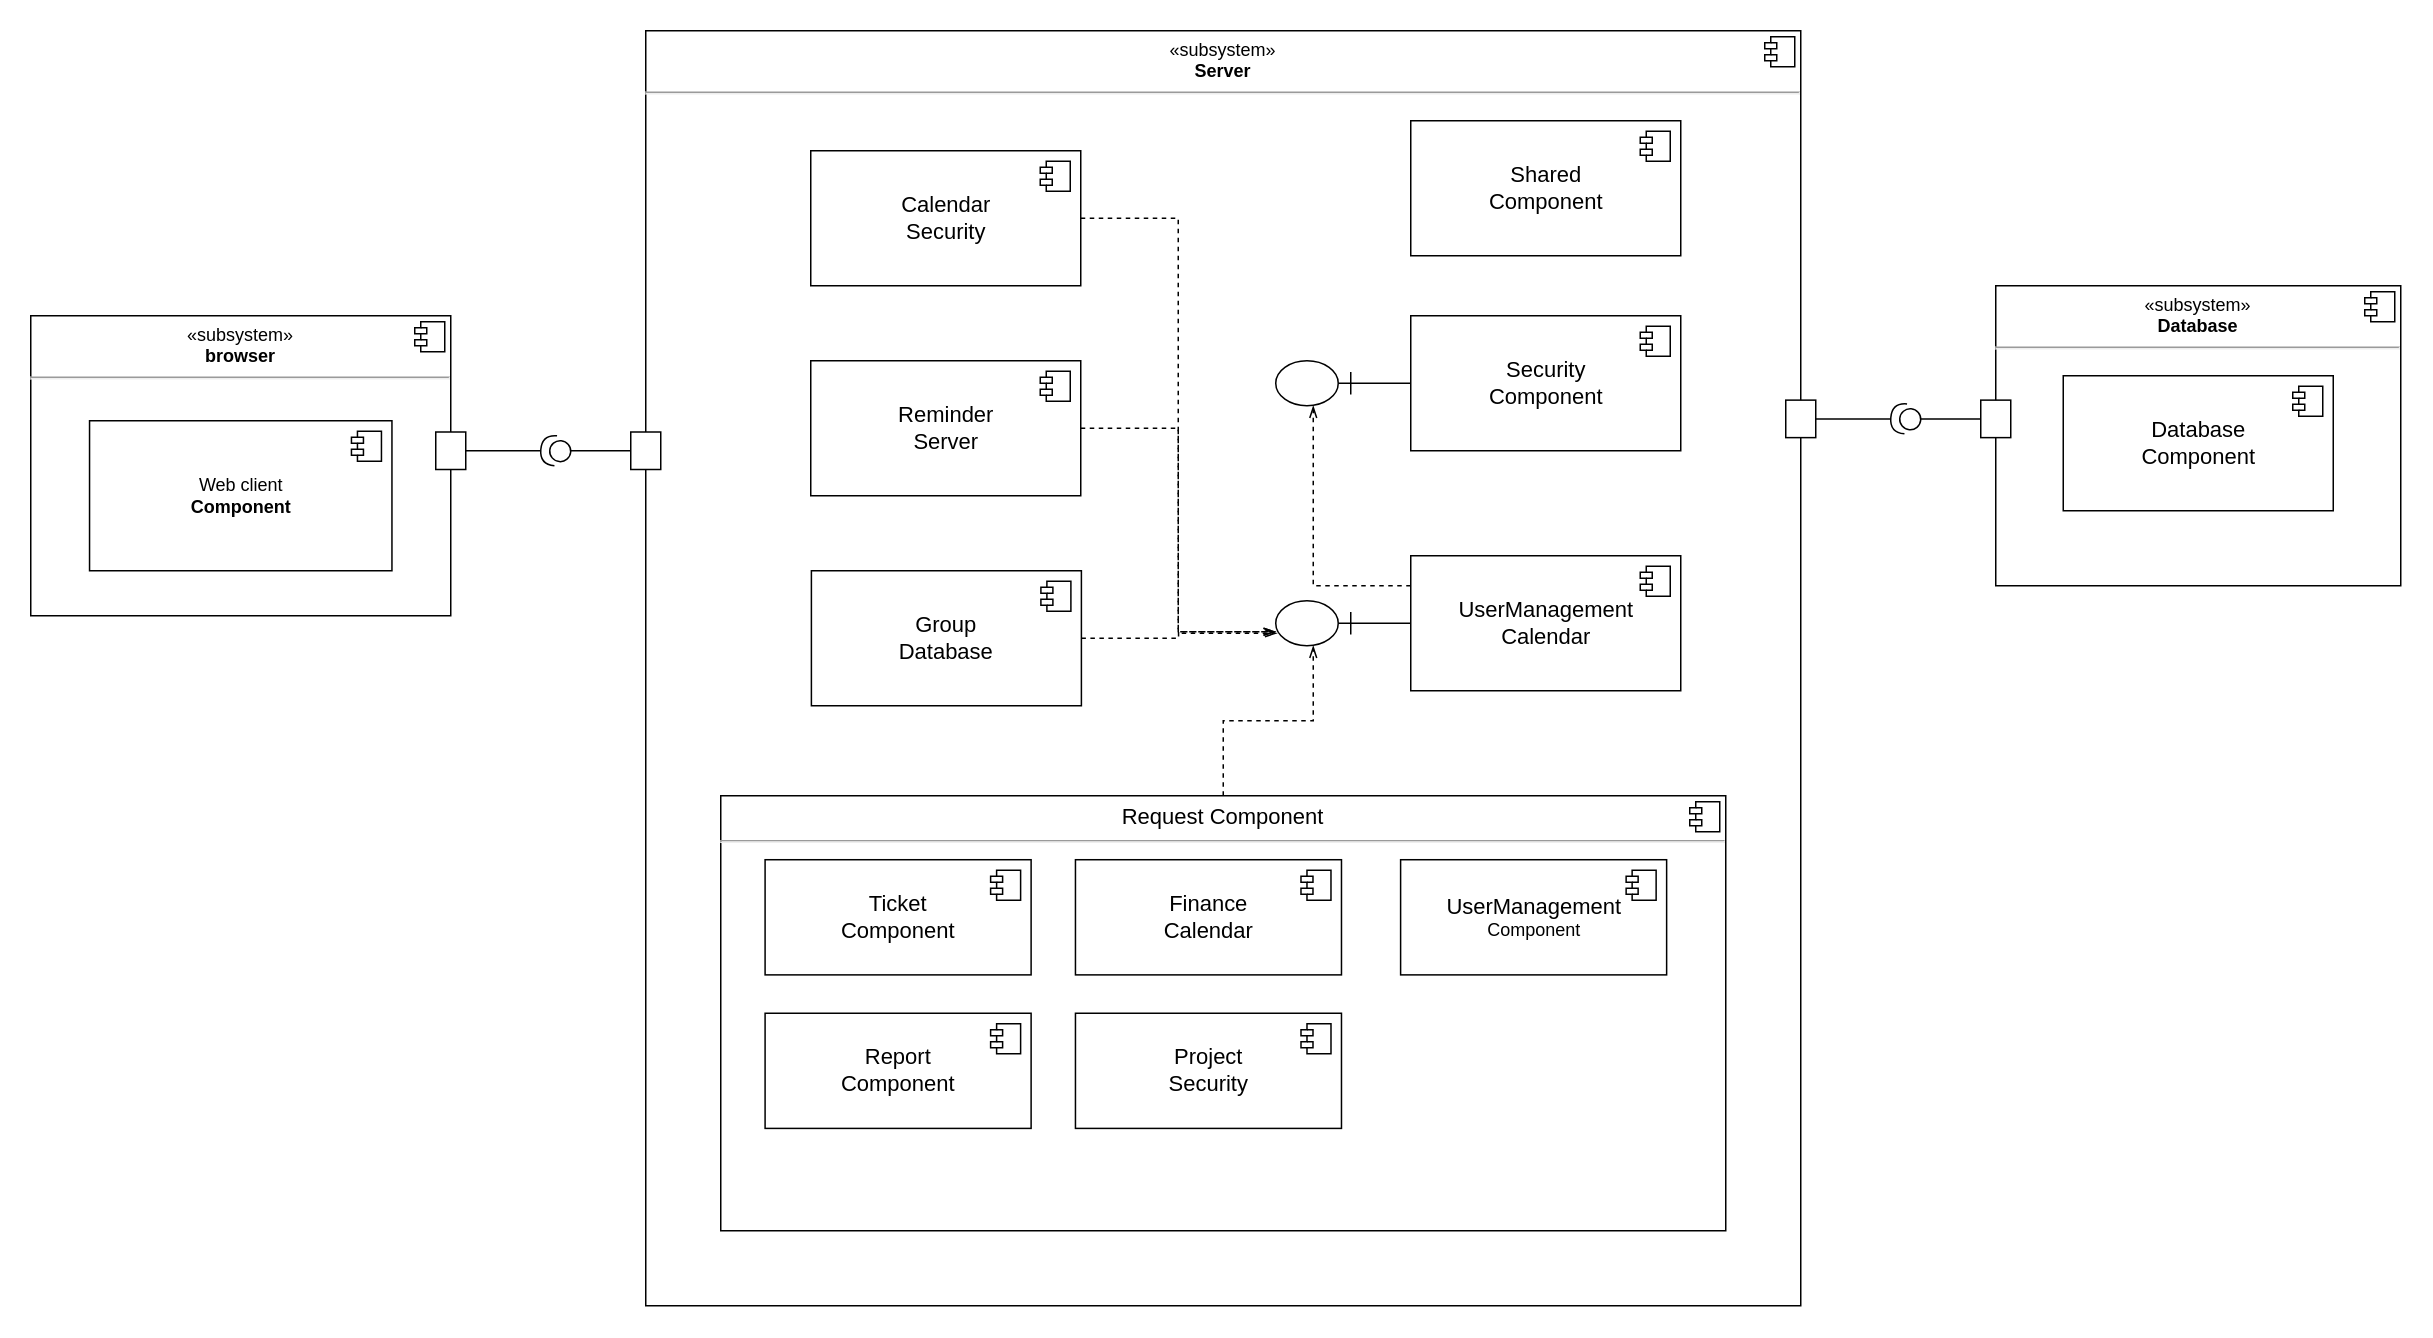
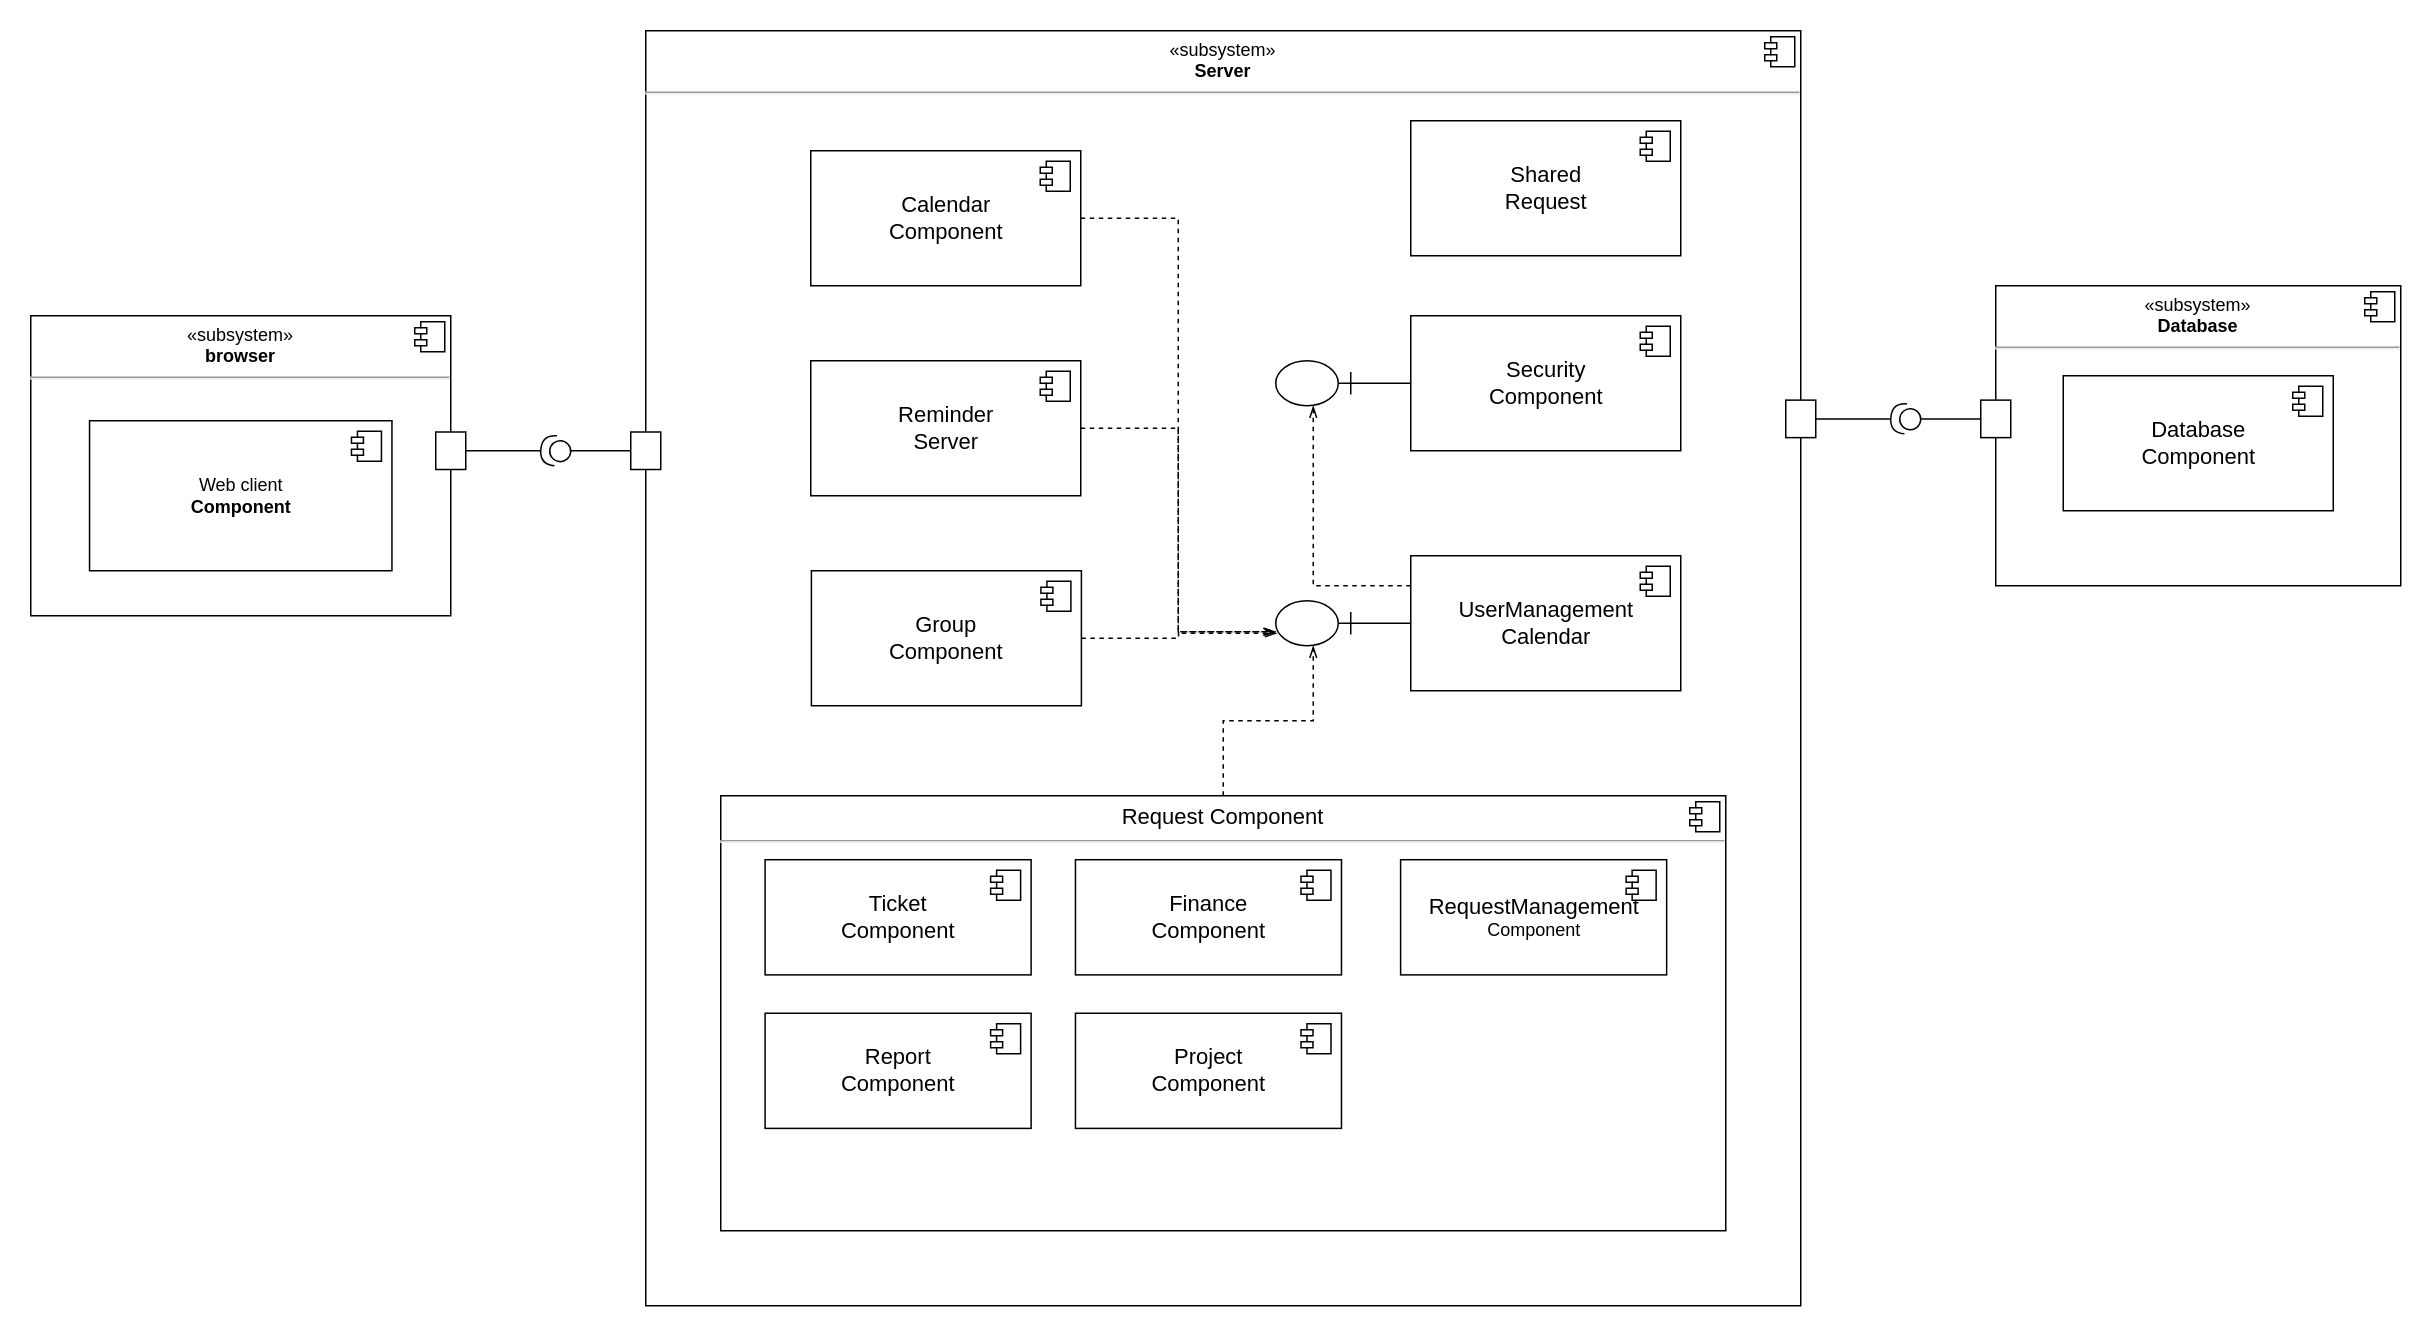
(1547, 188) -> (1547, 188)
(947, 218) -> (947, 218)
(947, 638) -> (947, 638)
(1209, 917) -> (1209, 917)
(1535, 917) -> (1535, 917)
(1209, 1070) -> (1209, 1070)
